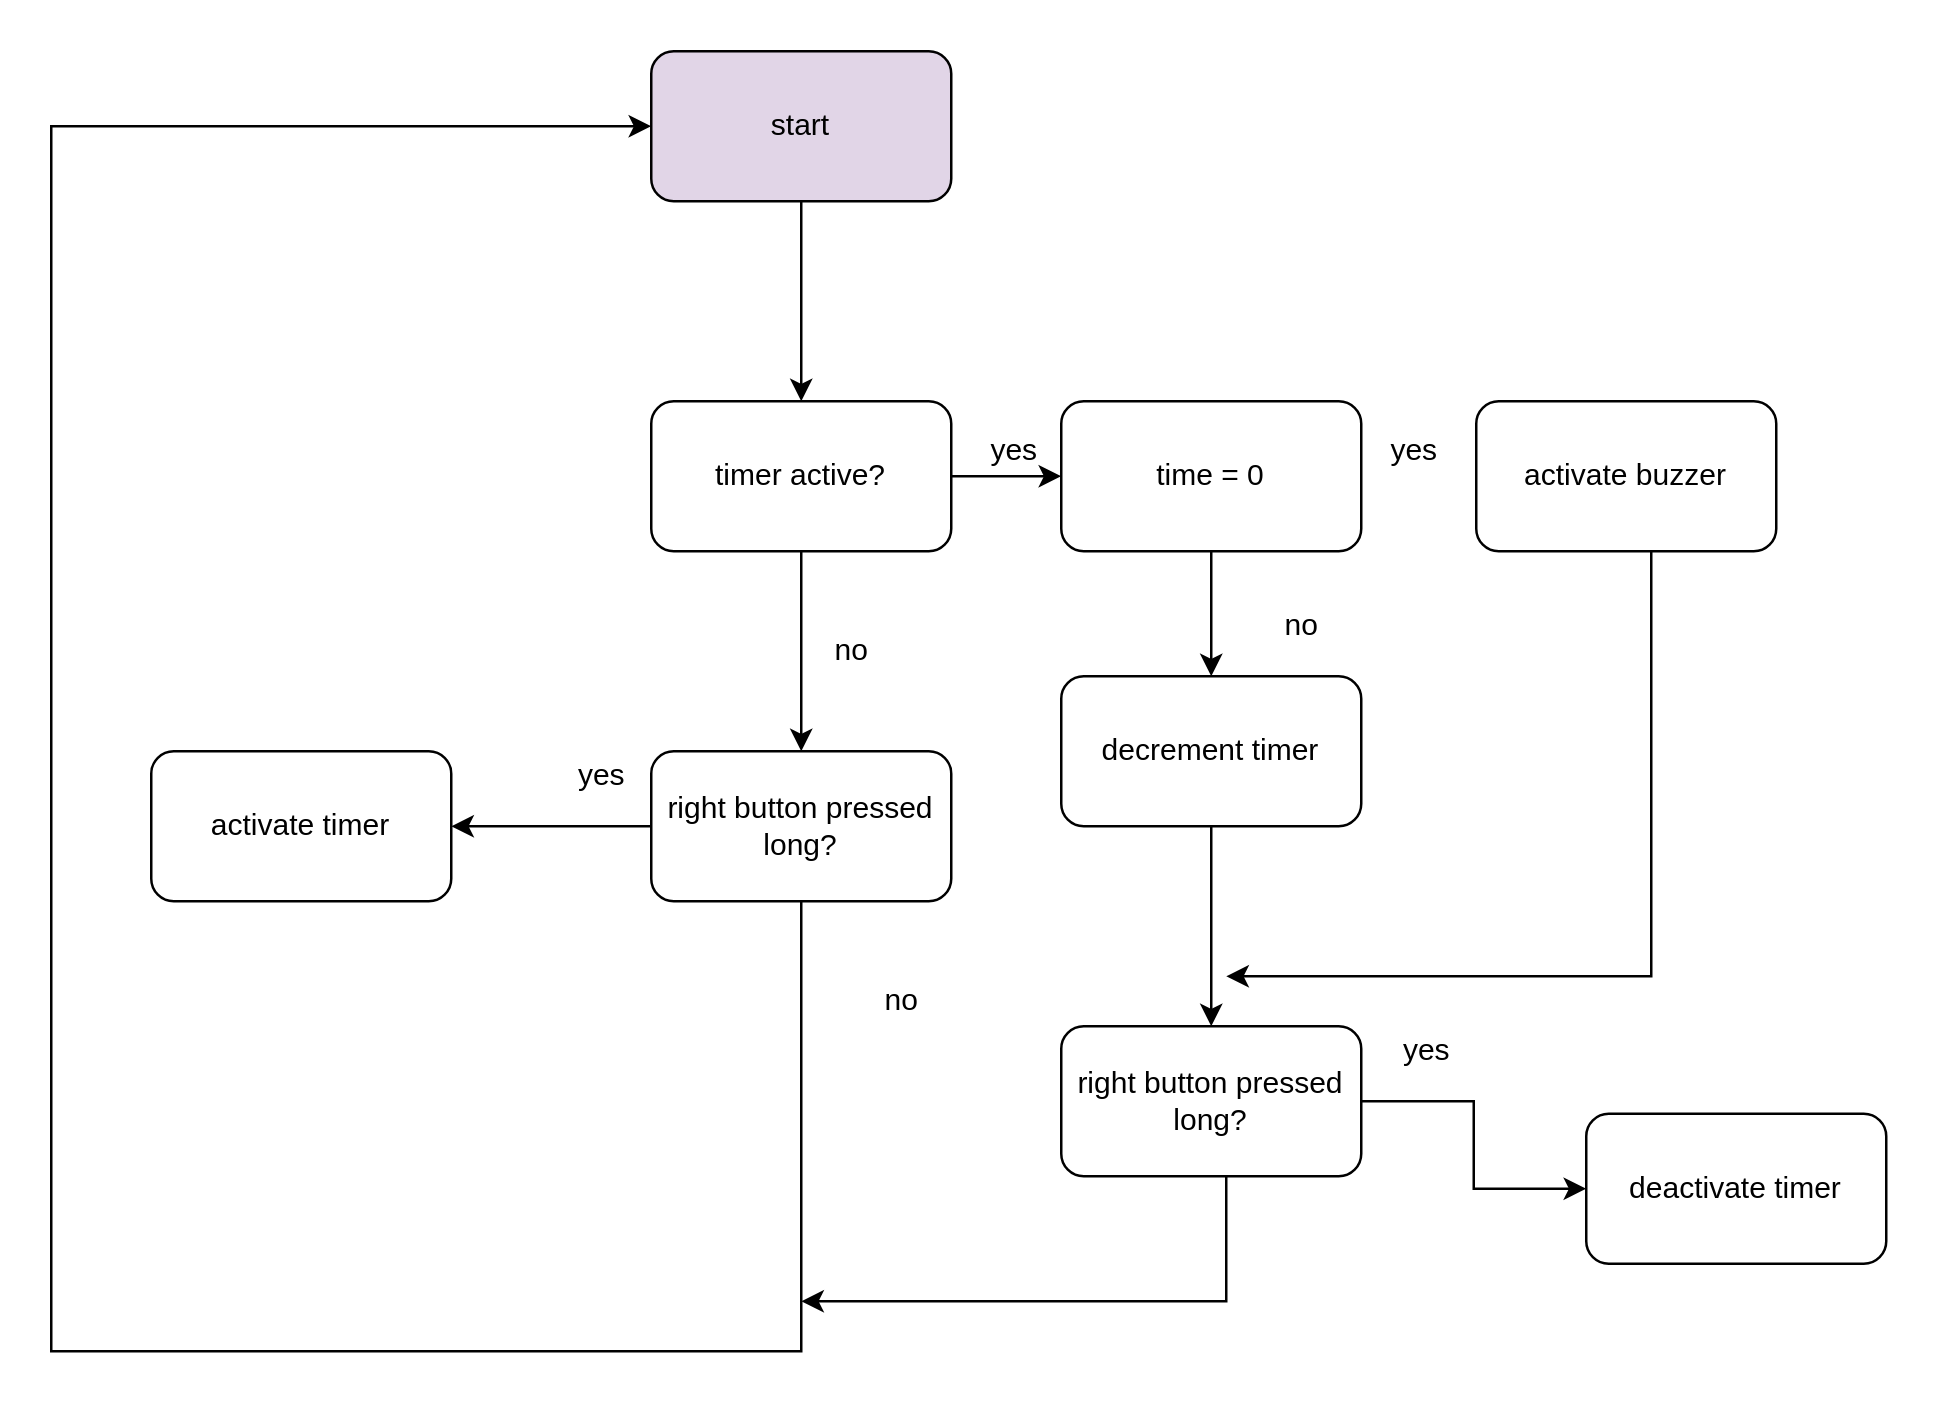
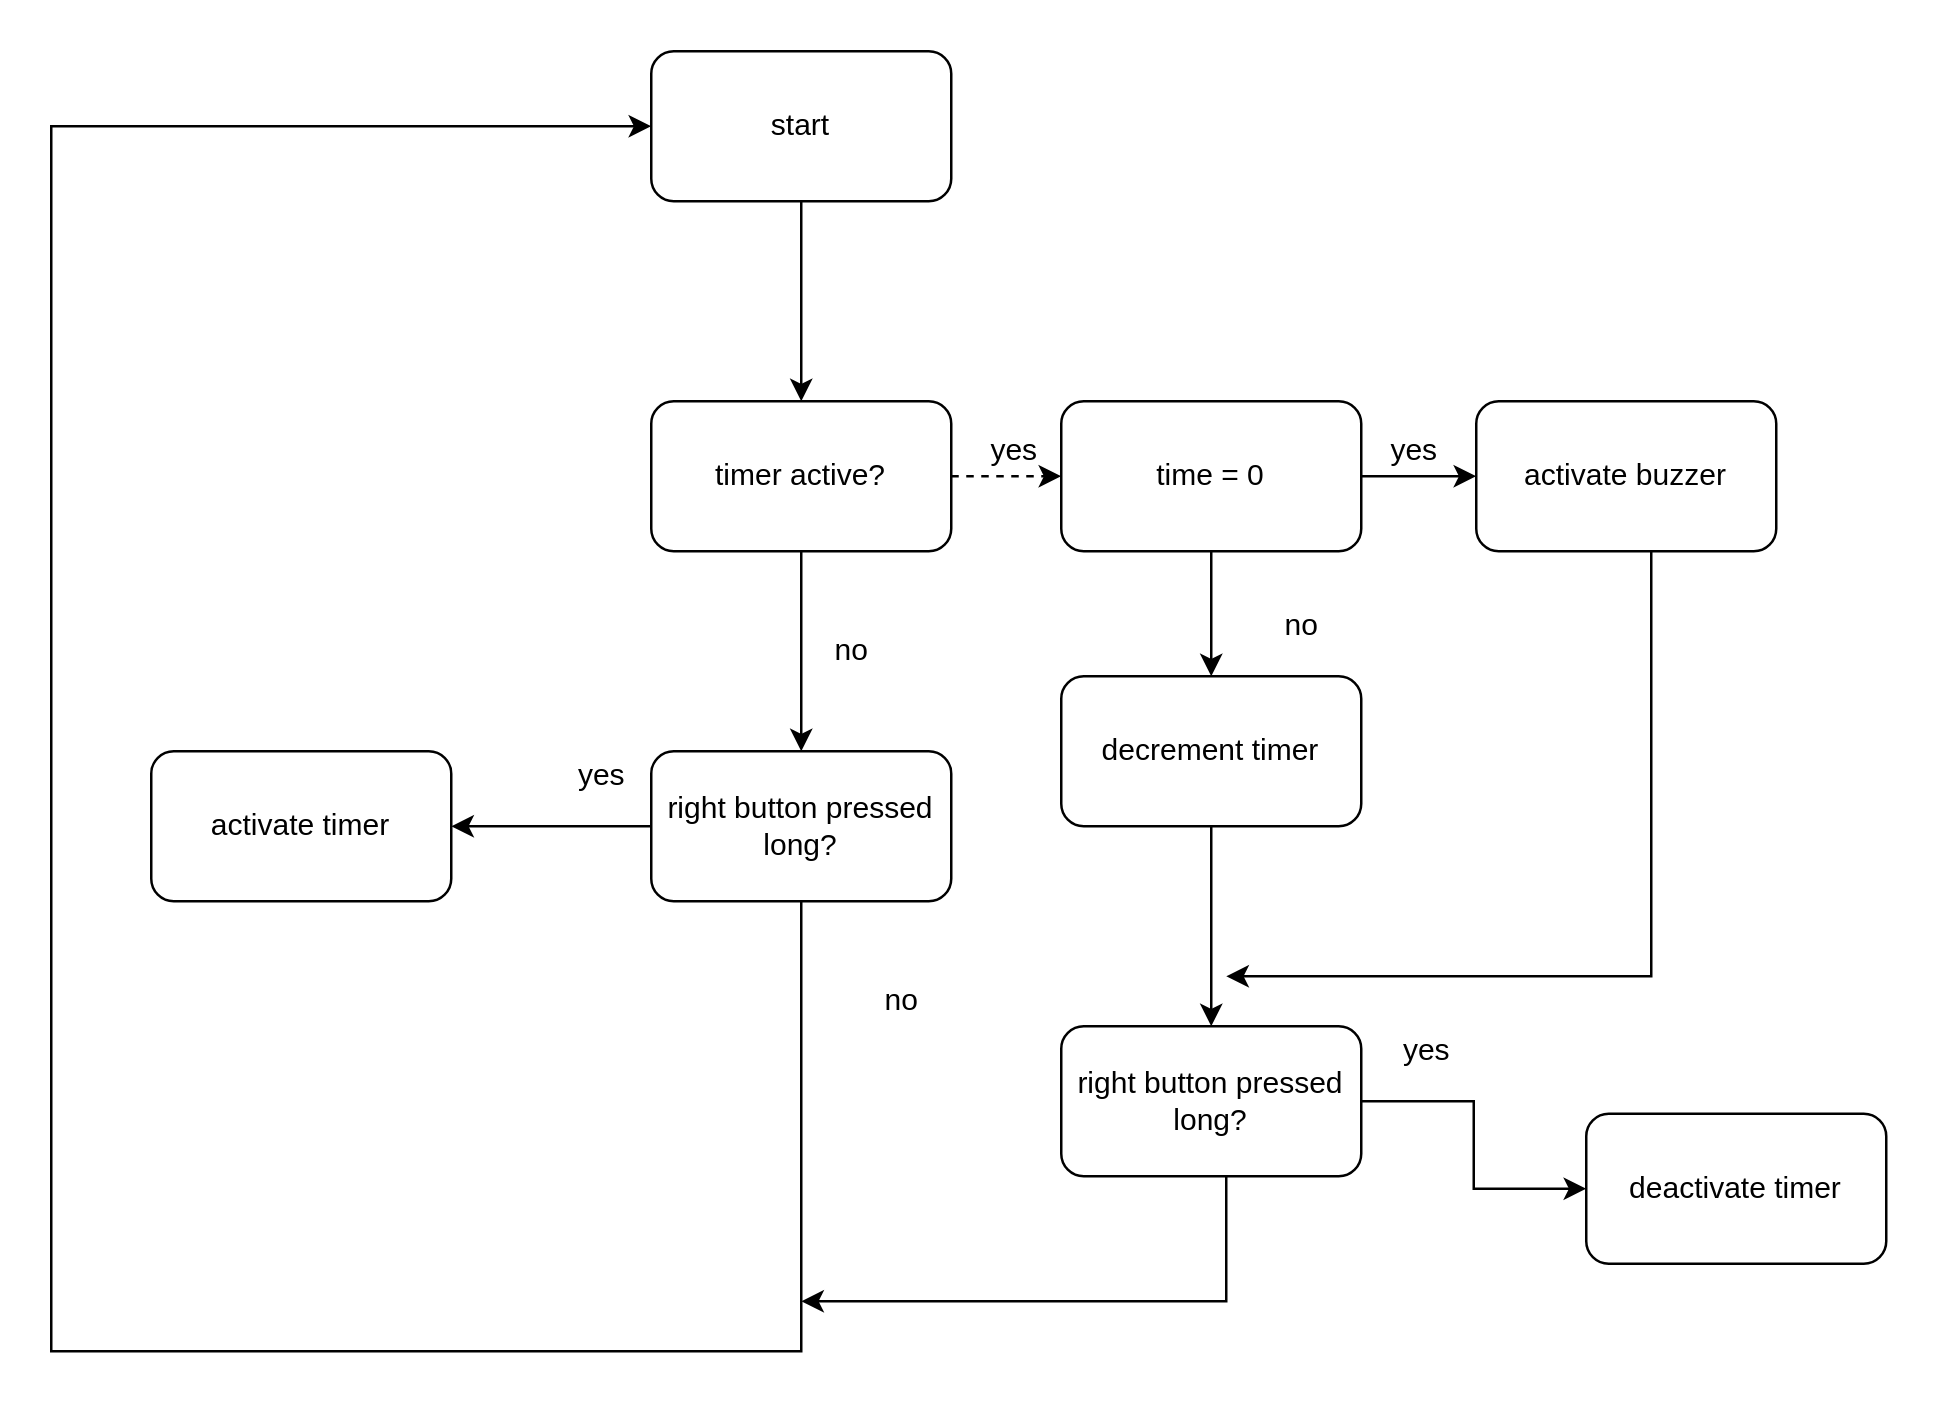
(801, 126) -> (801, 126)
(997, 476) -> (997, 476)
none -> (1410, 476)
